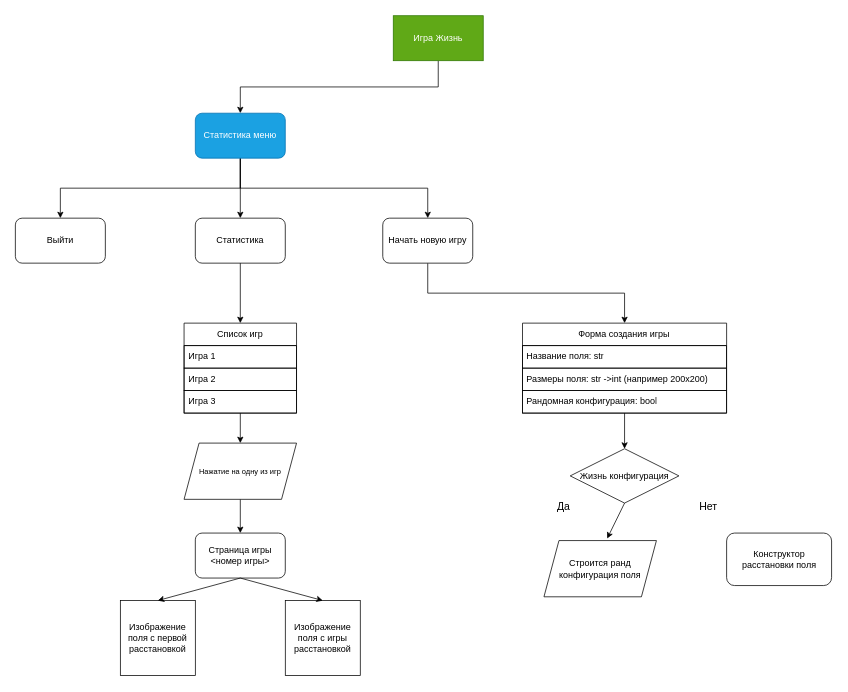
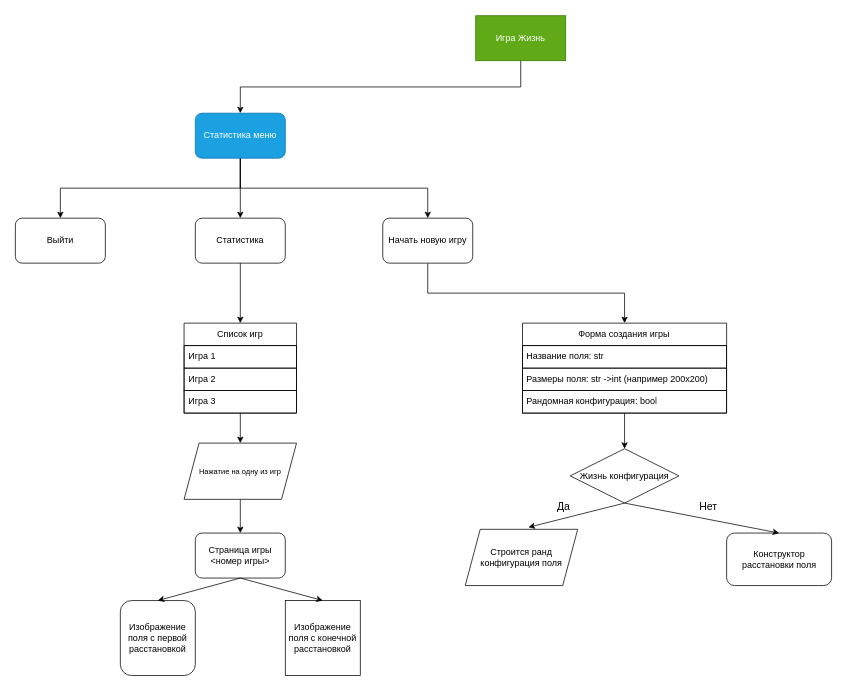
(438, 38) -> (521, 38)
none -> (700, 517)
(600, 569) -> (522, 557)
(158, 638) -> (158, 638)
(323, 638) -> (323, 638)
